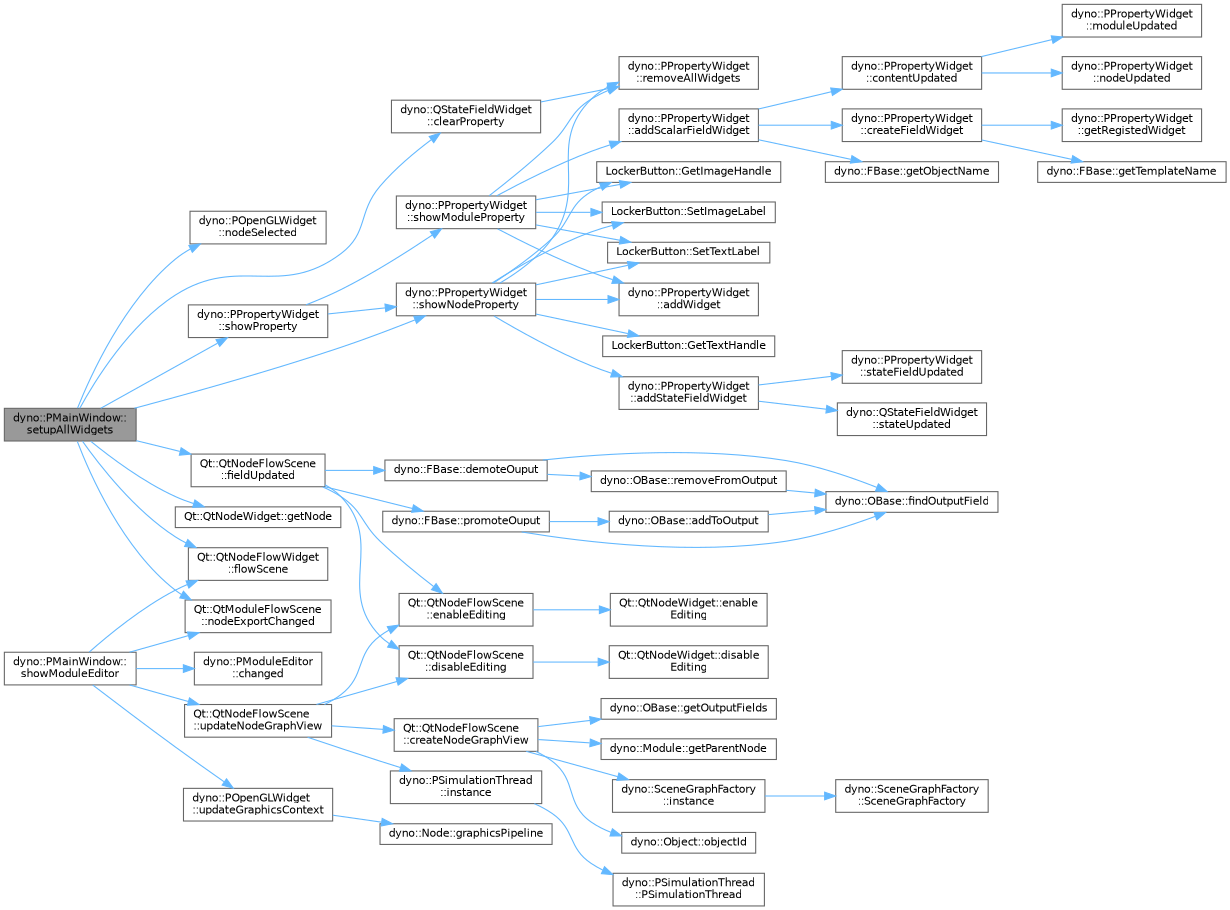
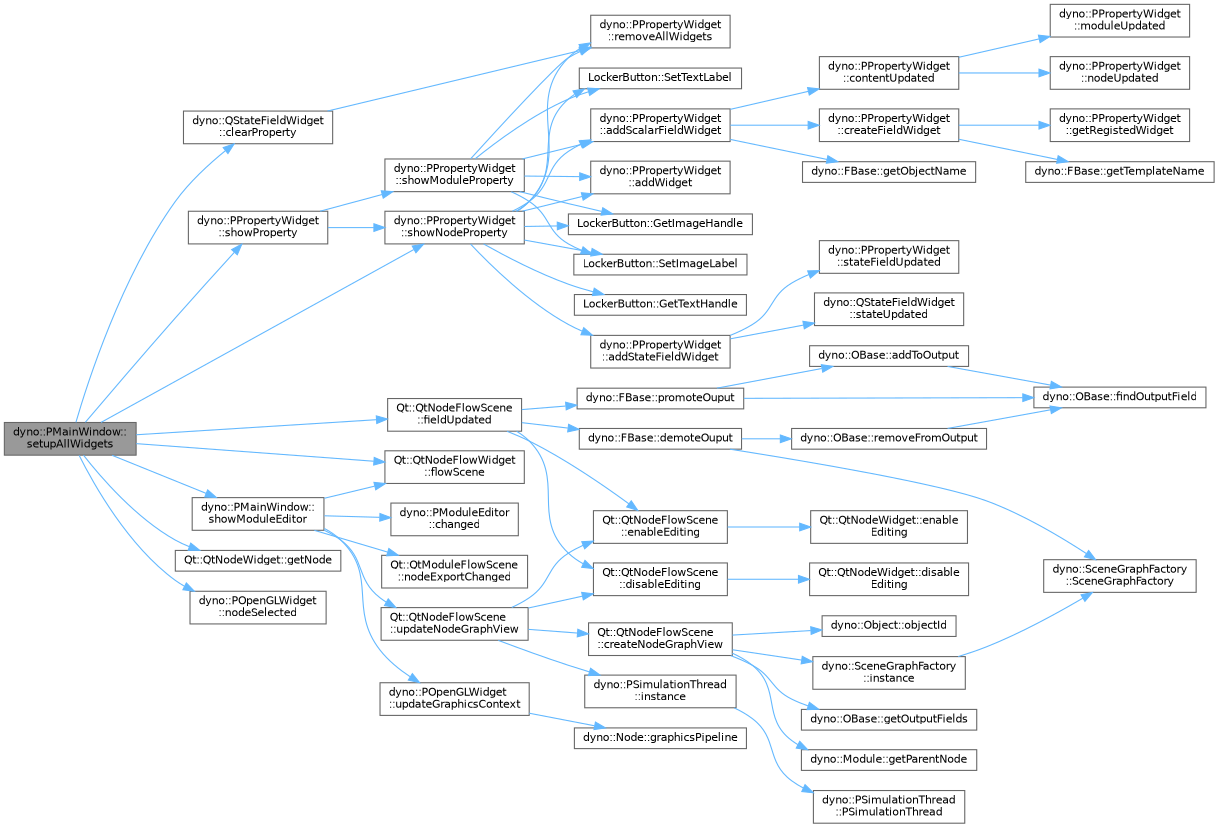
none -> (556, 164)
(712, 454) -> (914, 482)
(119, 525) -> (159, 474)
